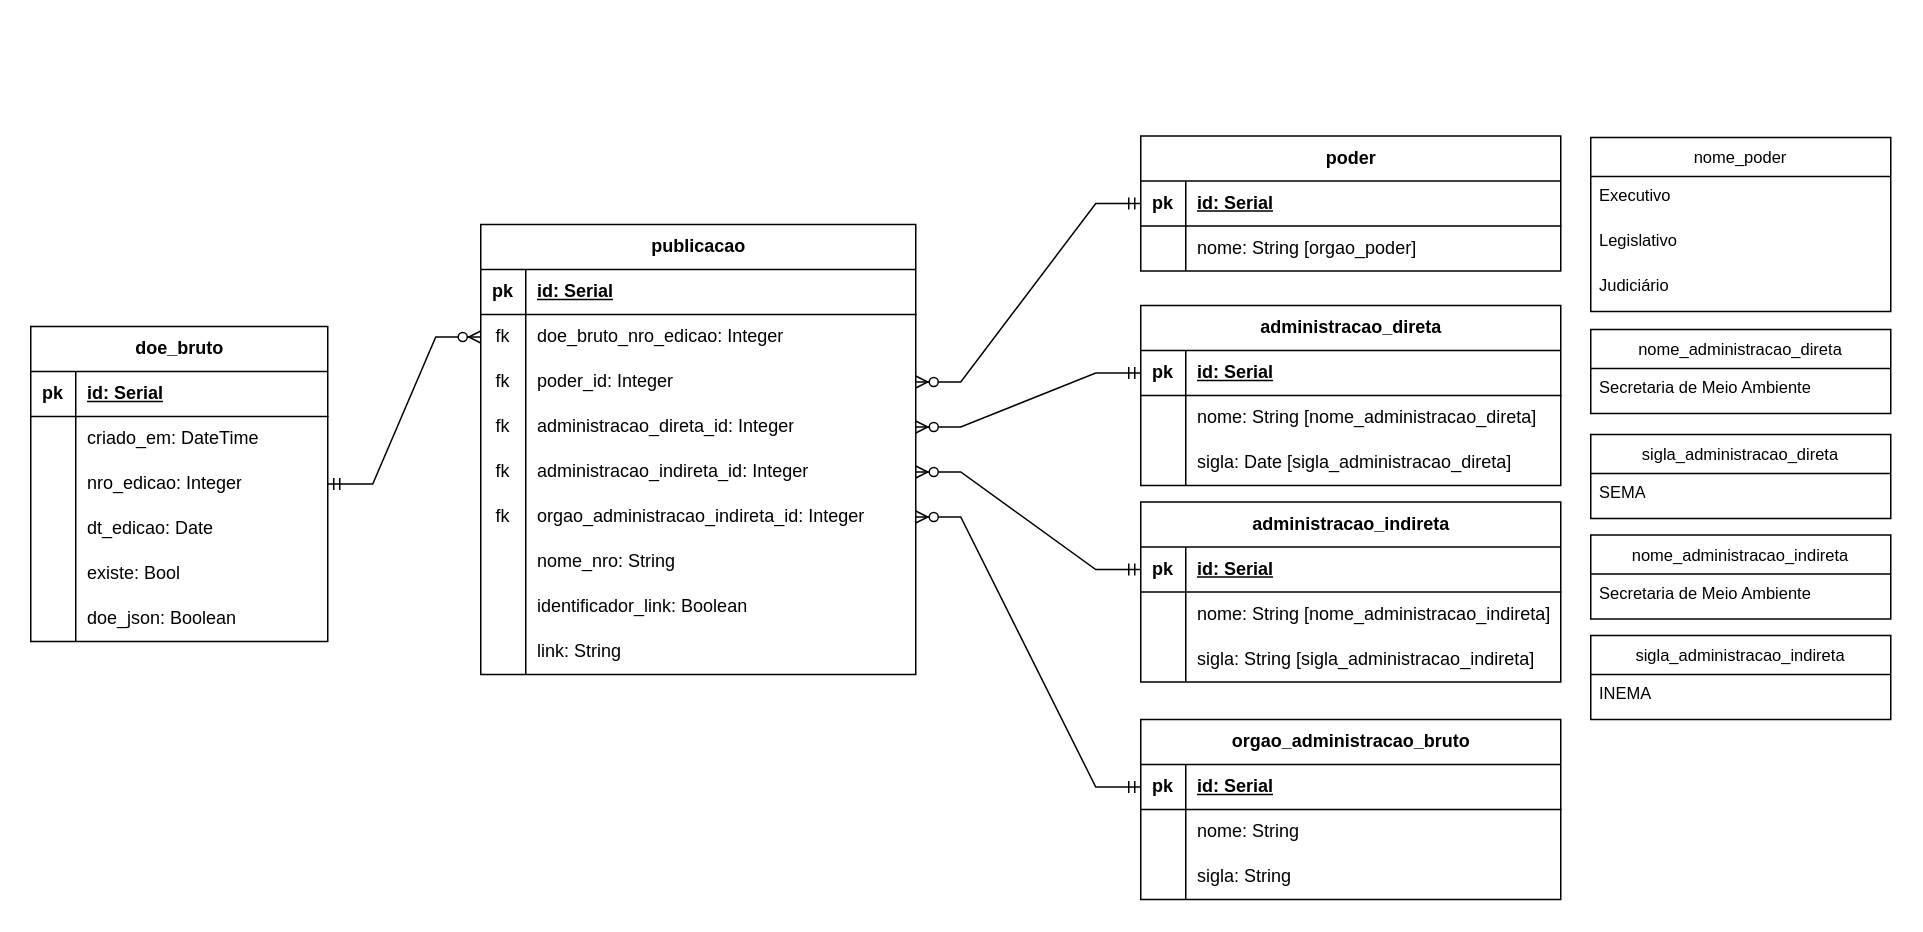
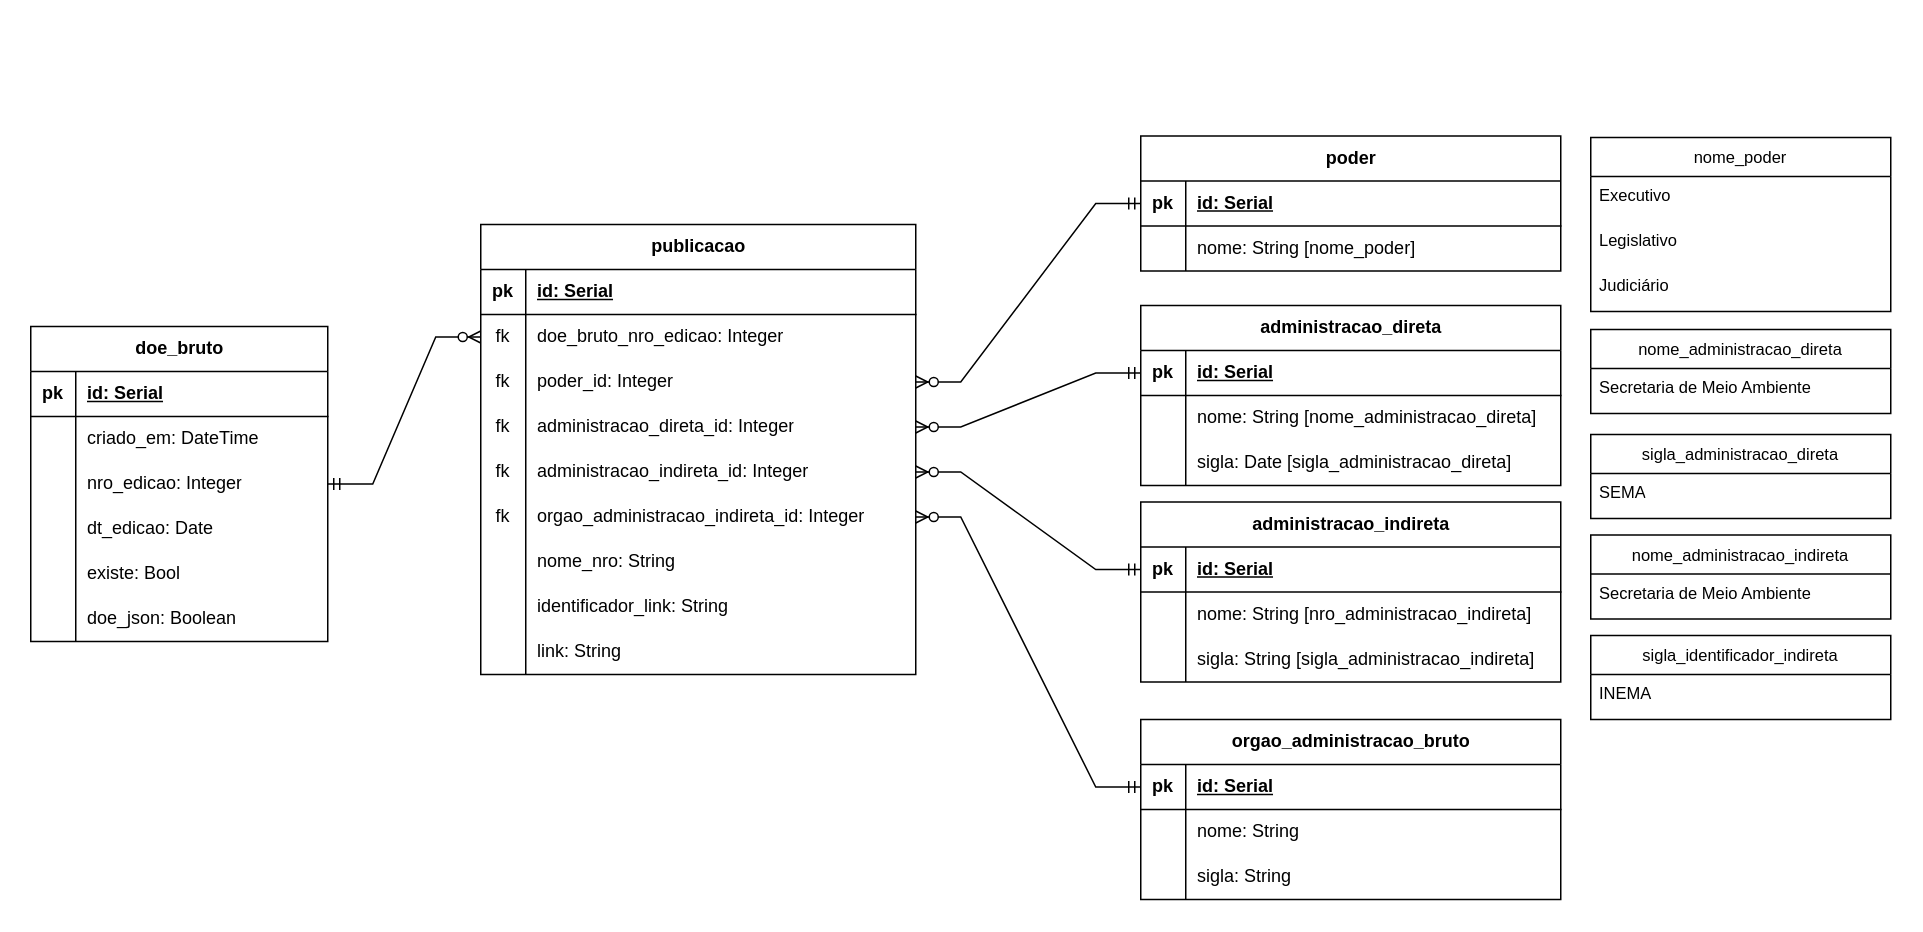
(1319, 248) -> (1314, 248)
(655, 607) -> (650, 607)
(1379, 614) -> (1379, 614)
(1740, 655) -> (1740, 655)
